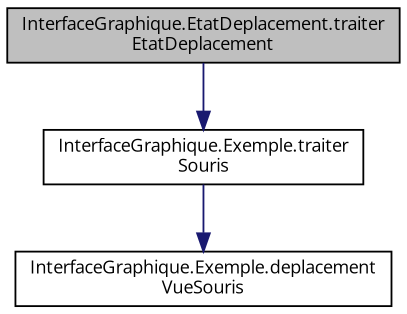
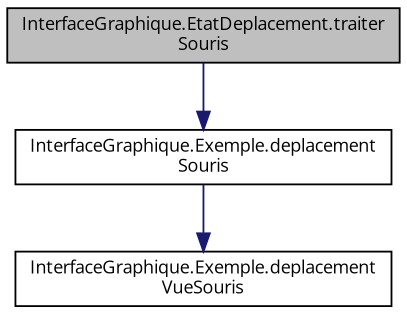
(203, 35) -> (203, 35)
(203, 157) -> (203, 157)
